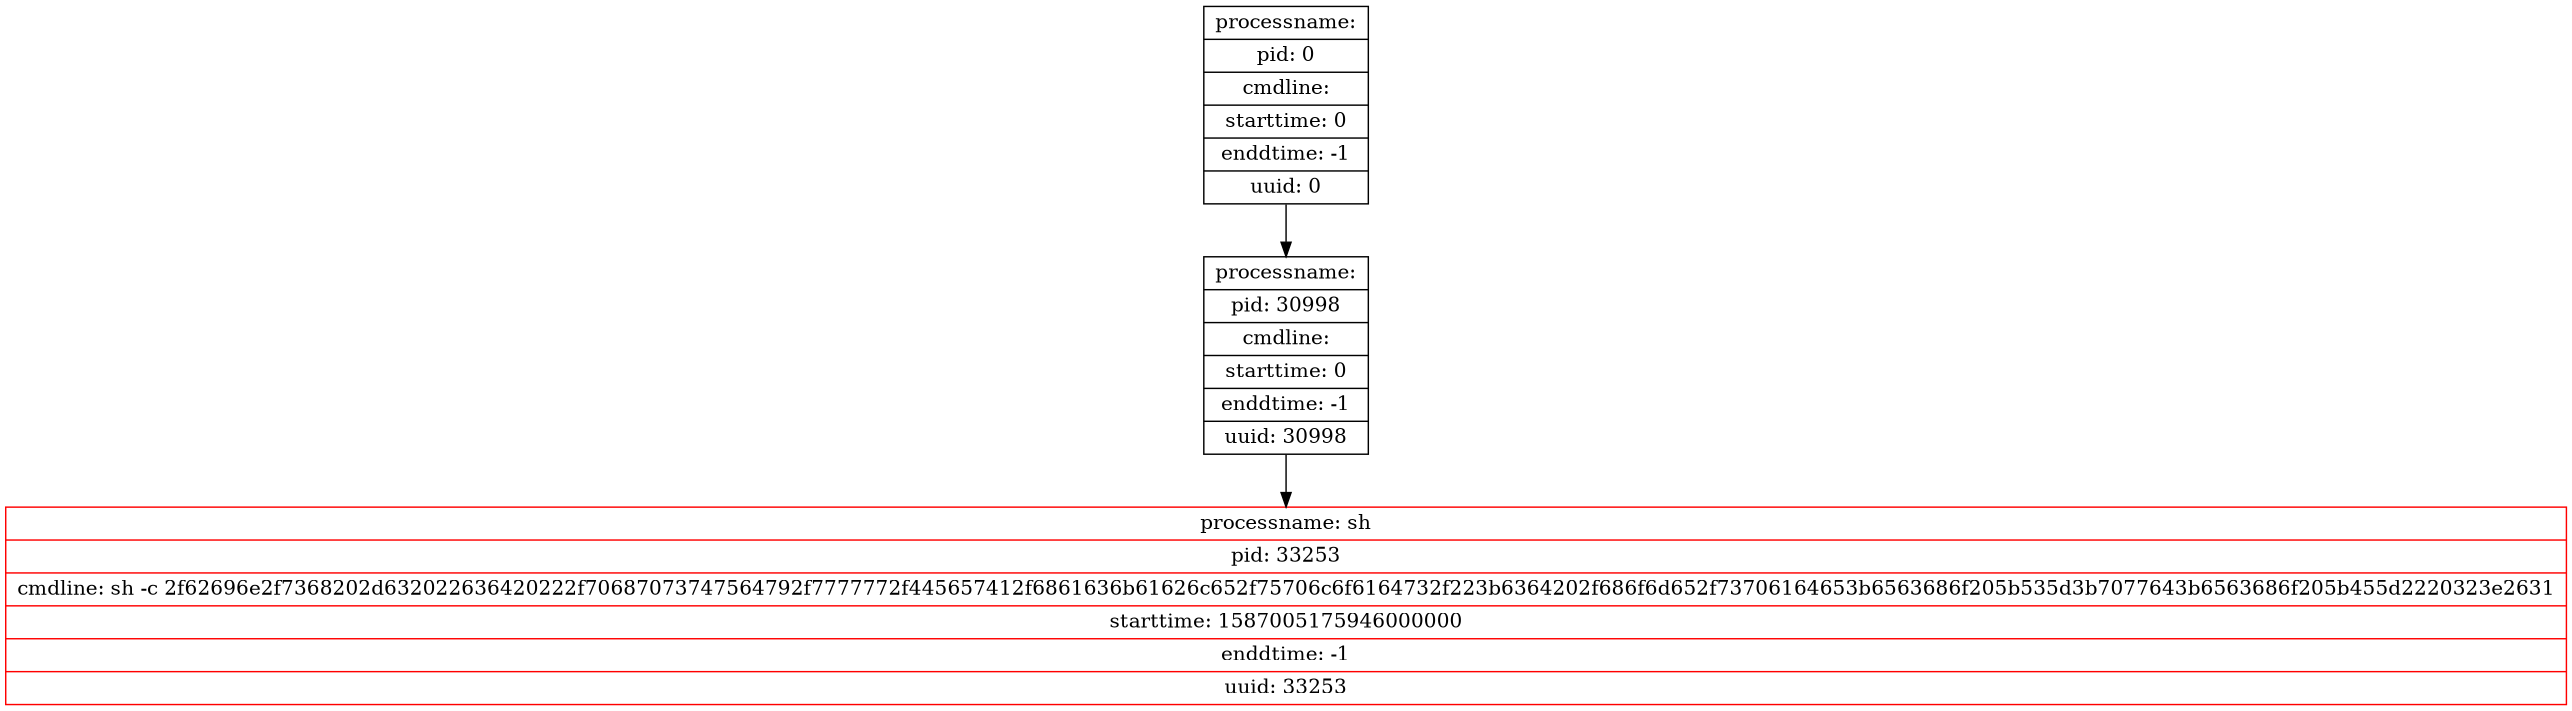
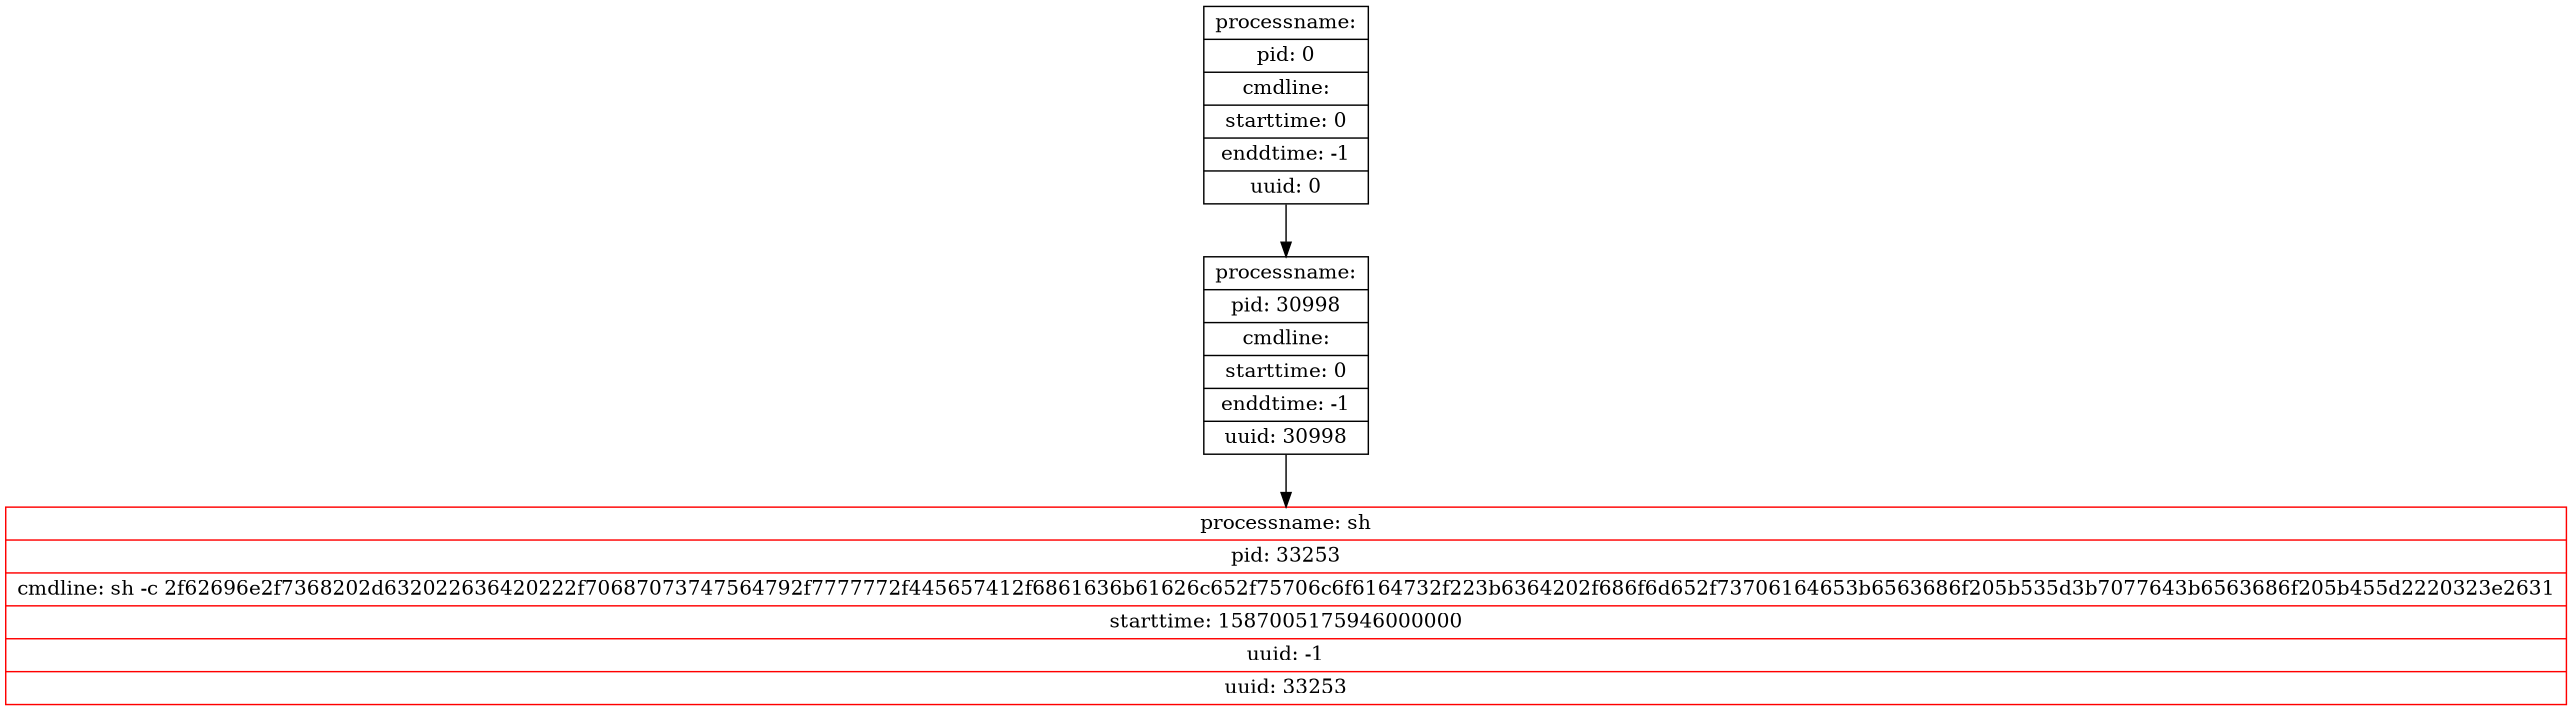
(1286, 654) -> (1286, 654)
